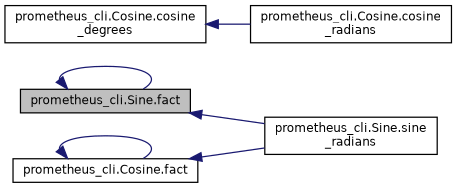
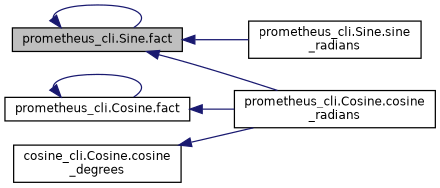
(105, 24) -> (97, 164)
none -> (218, 72)
(233, 152) -> (218, 109)
